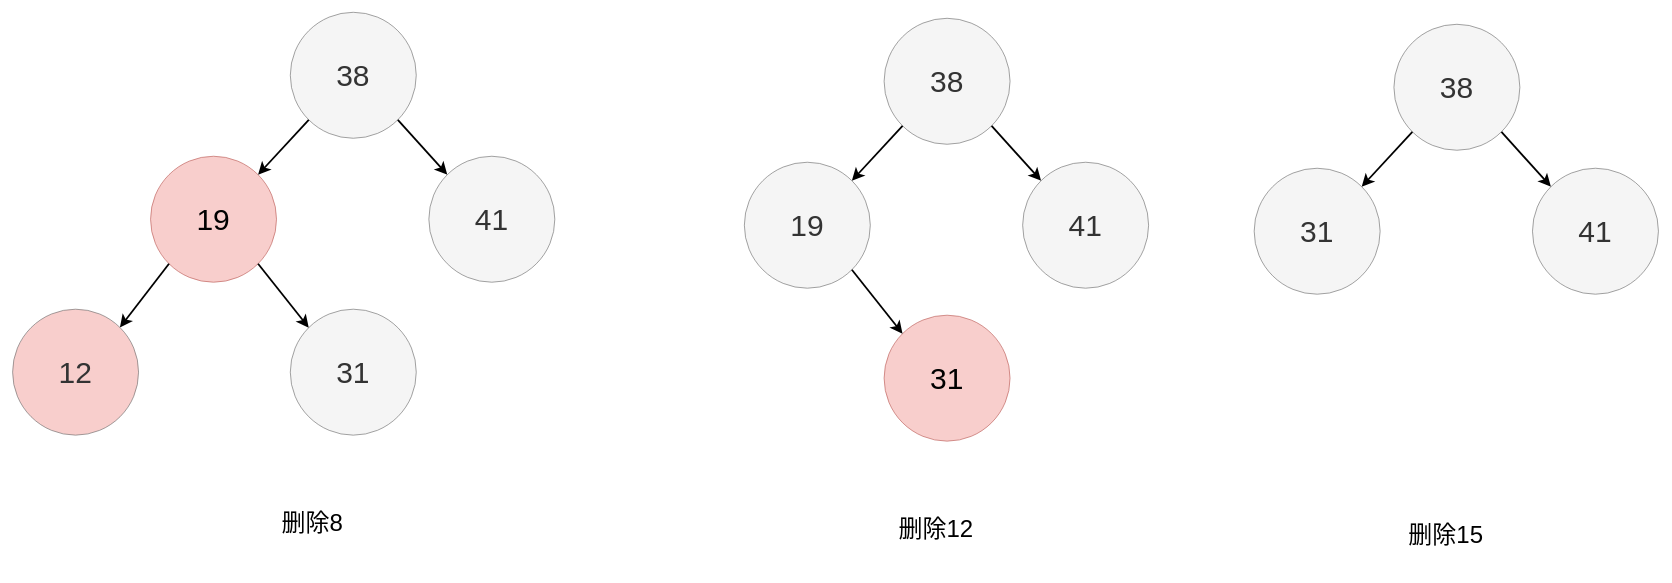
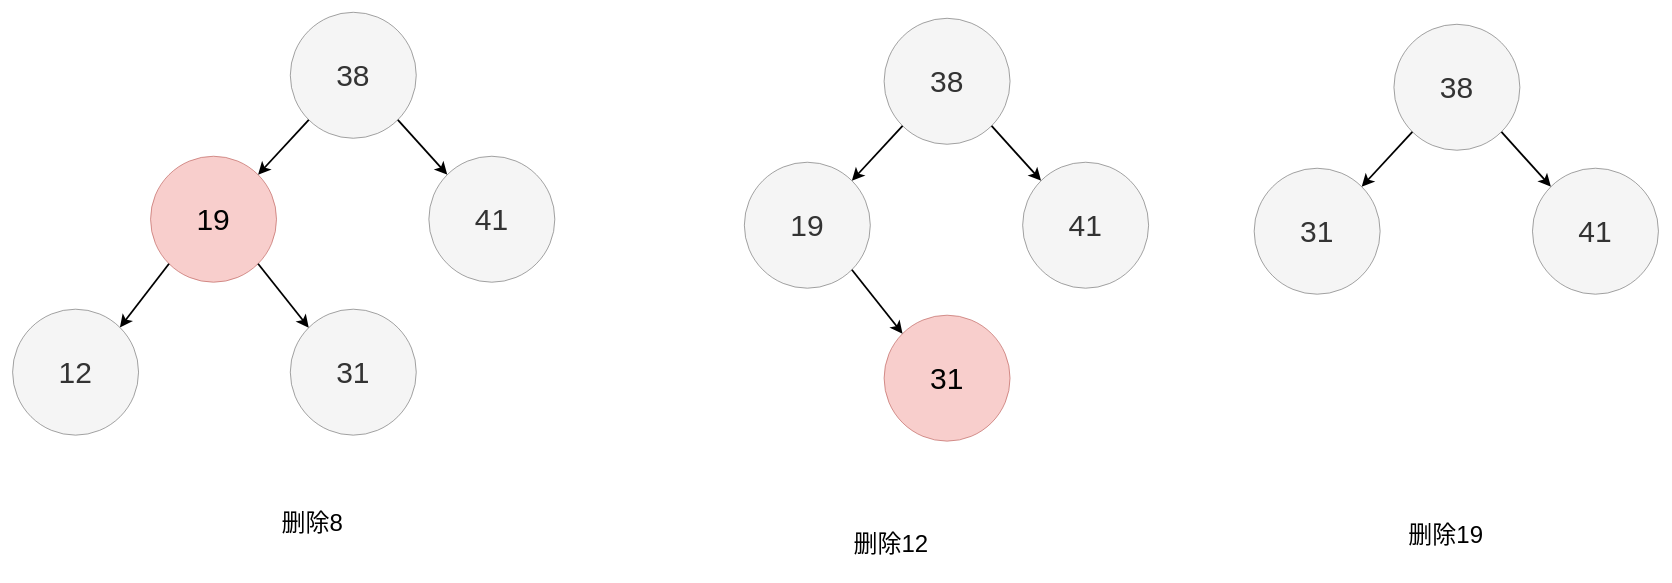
(75, 372) -> (75, 372)
(936, 528) -> (891, 543)
(1446, 534) -> (1446, 534)
